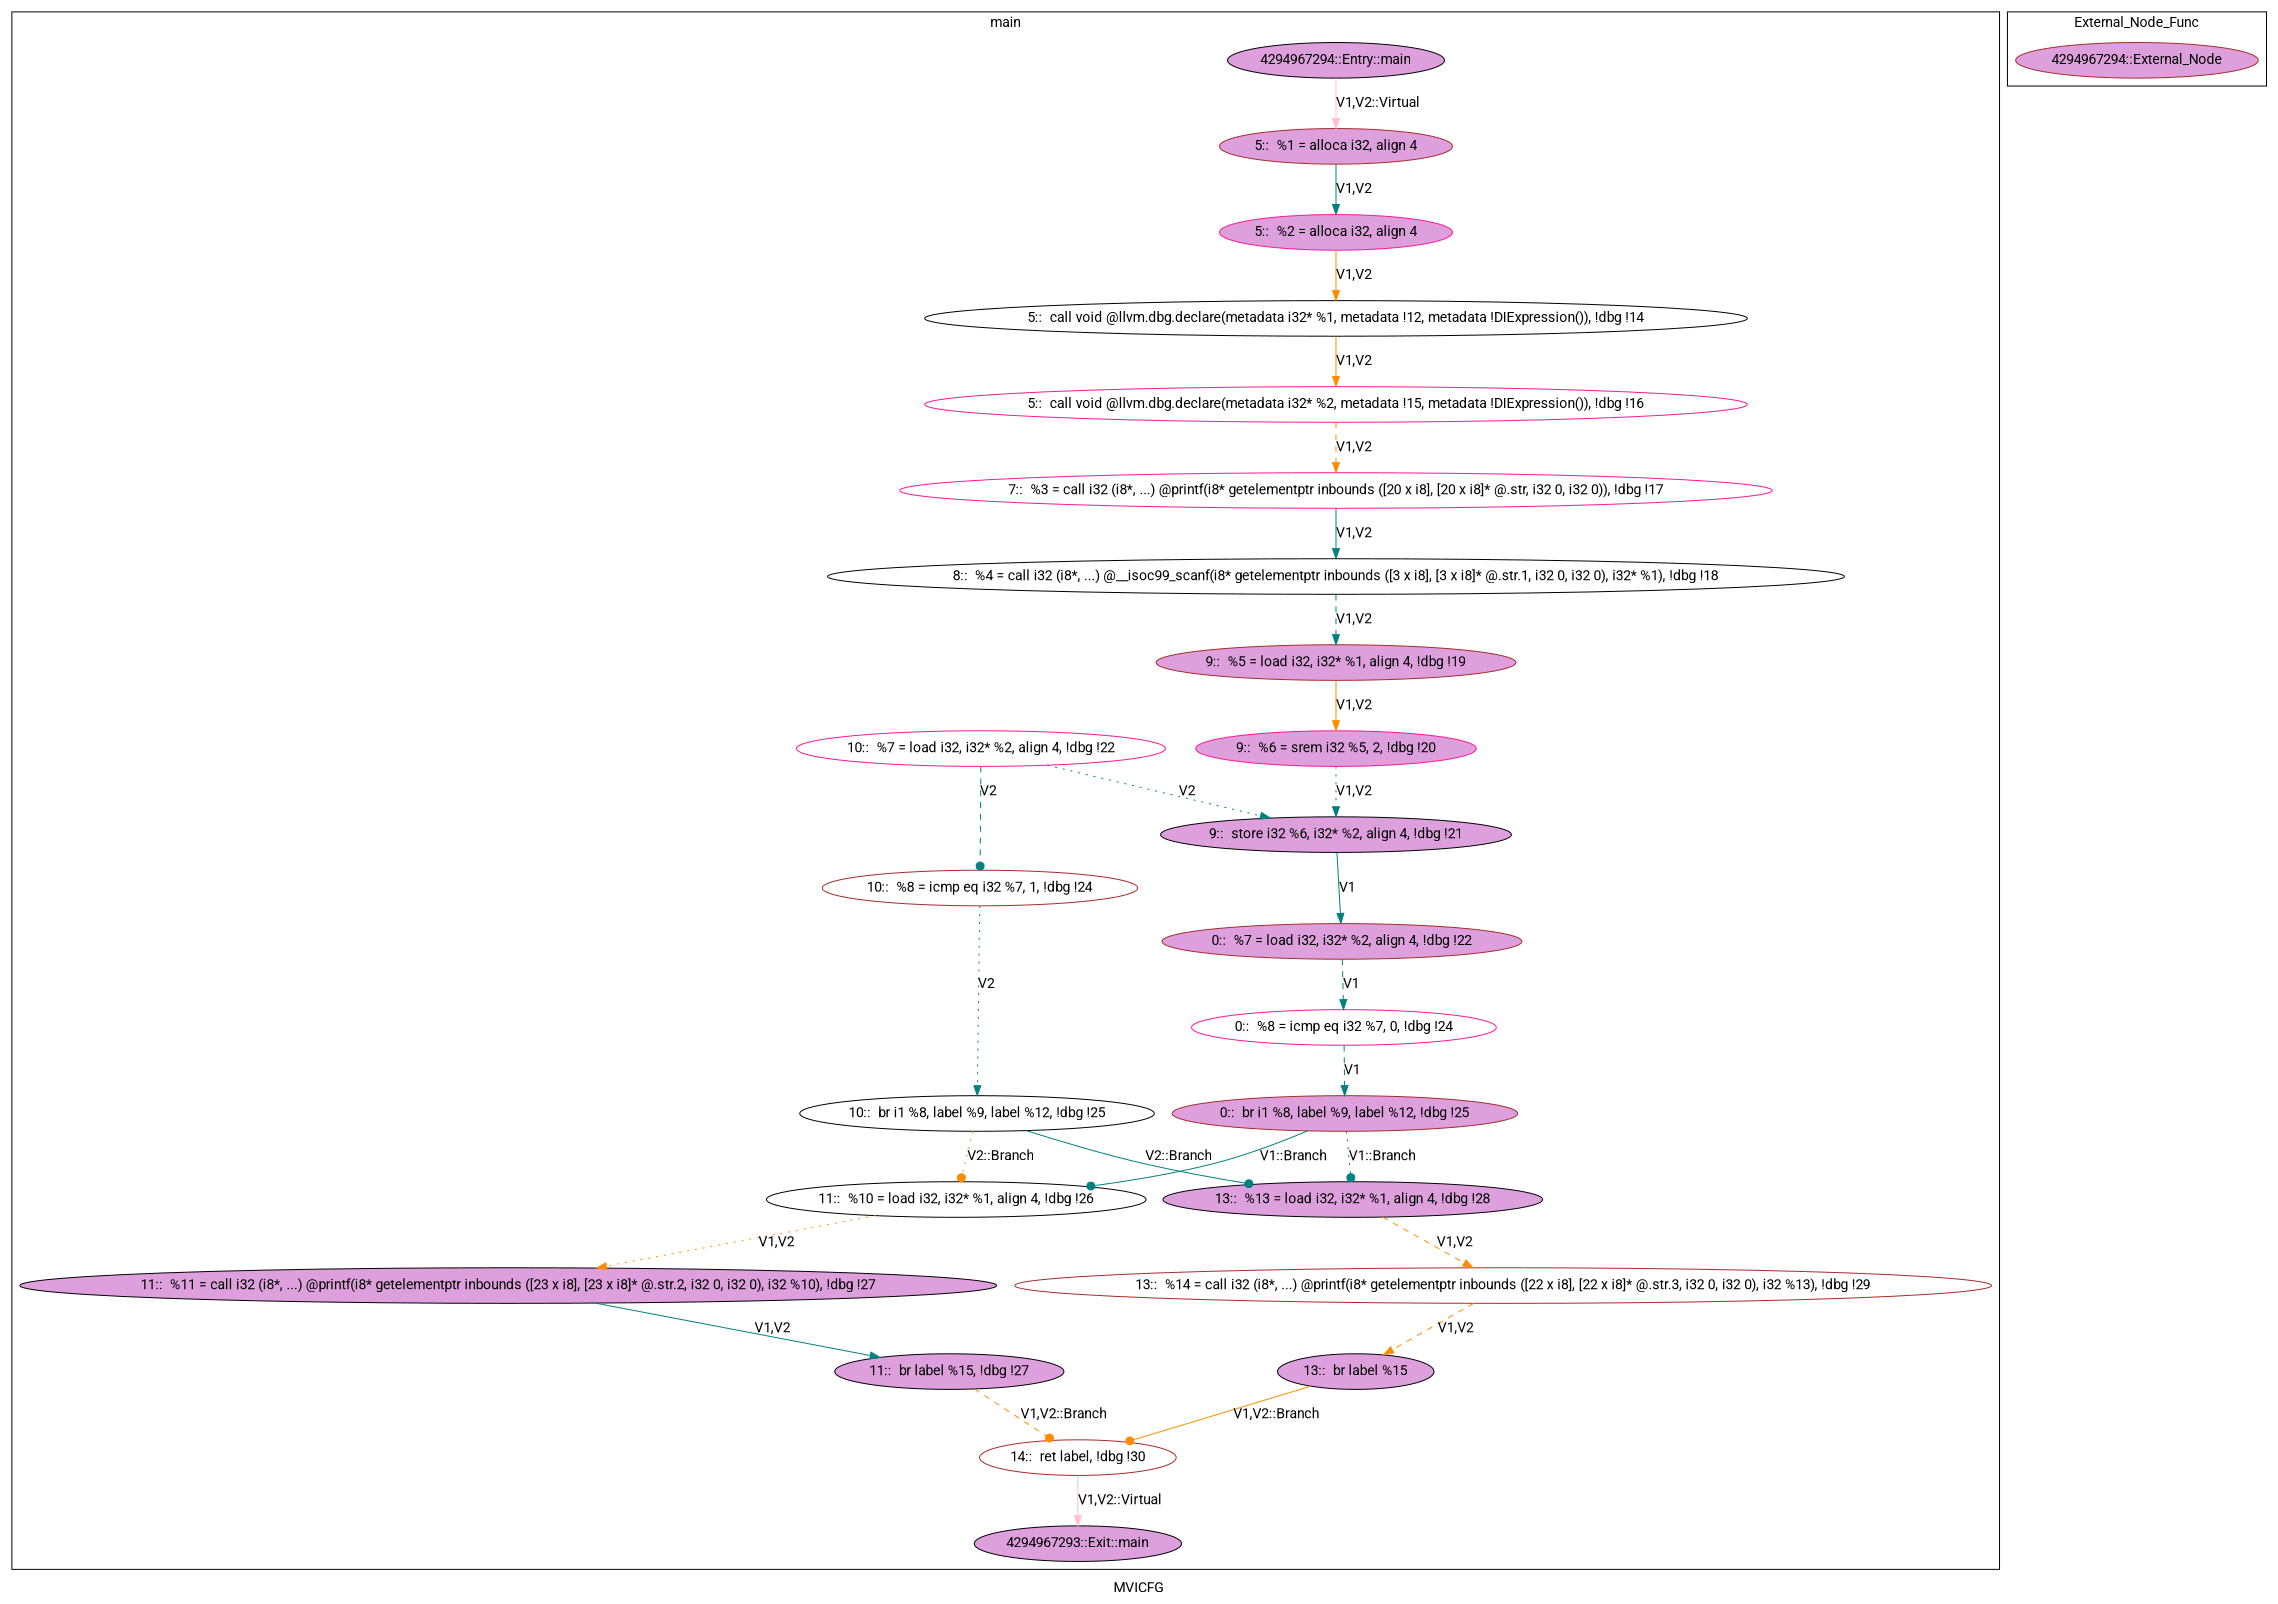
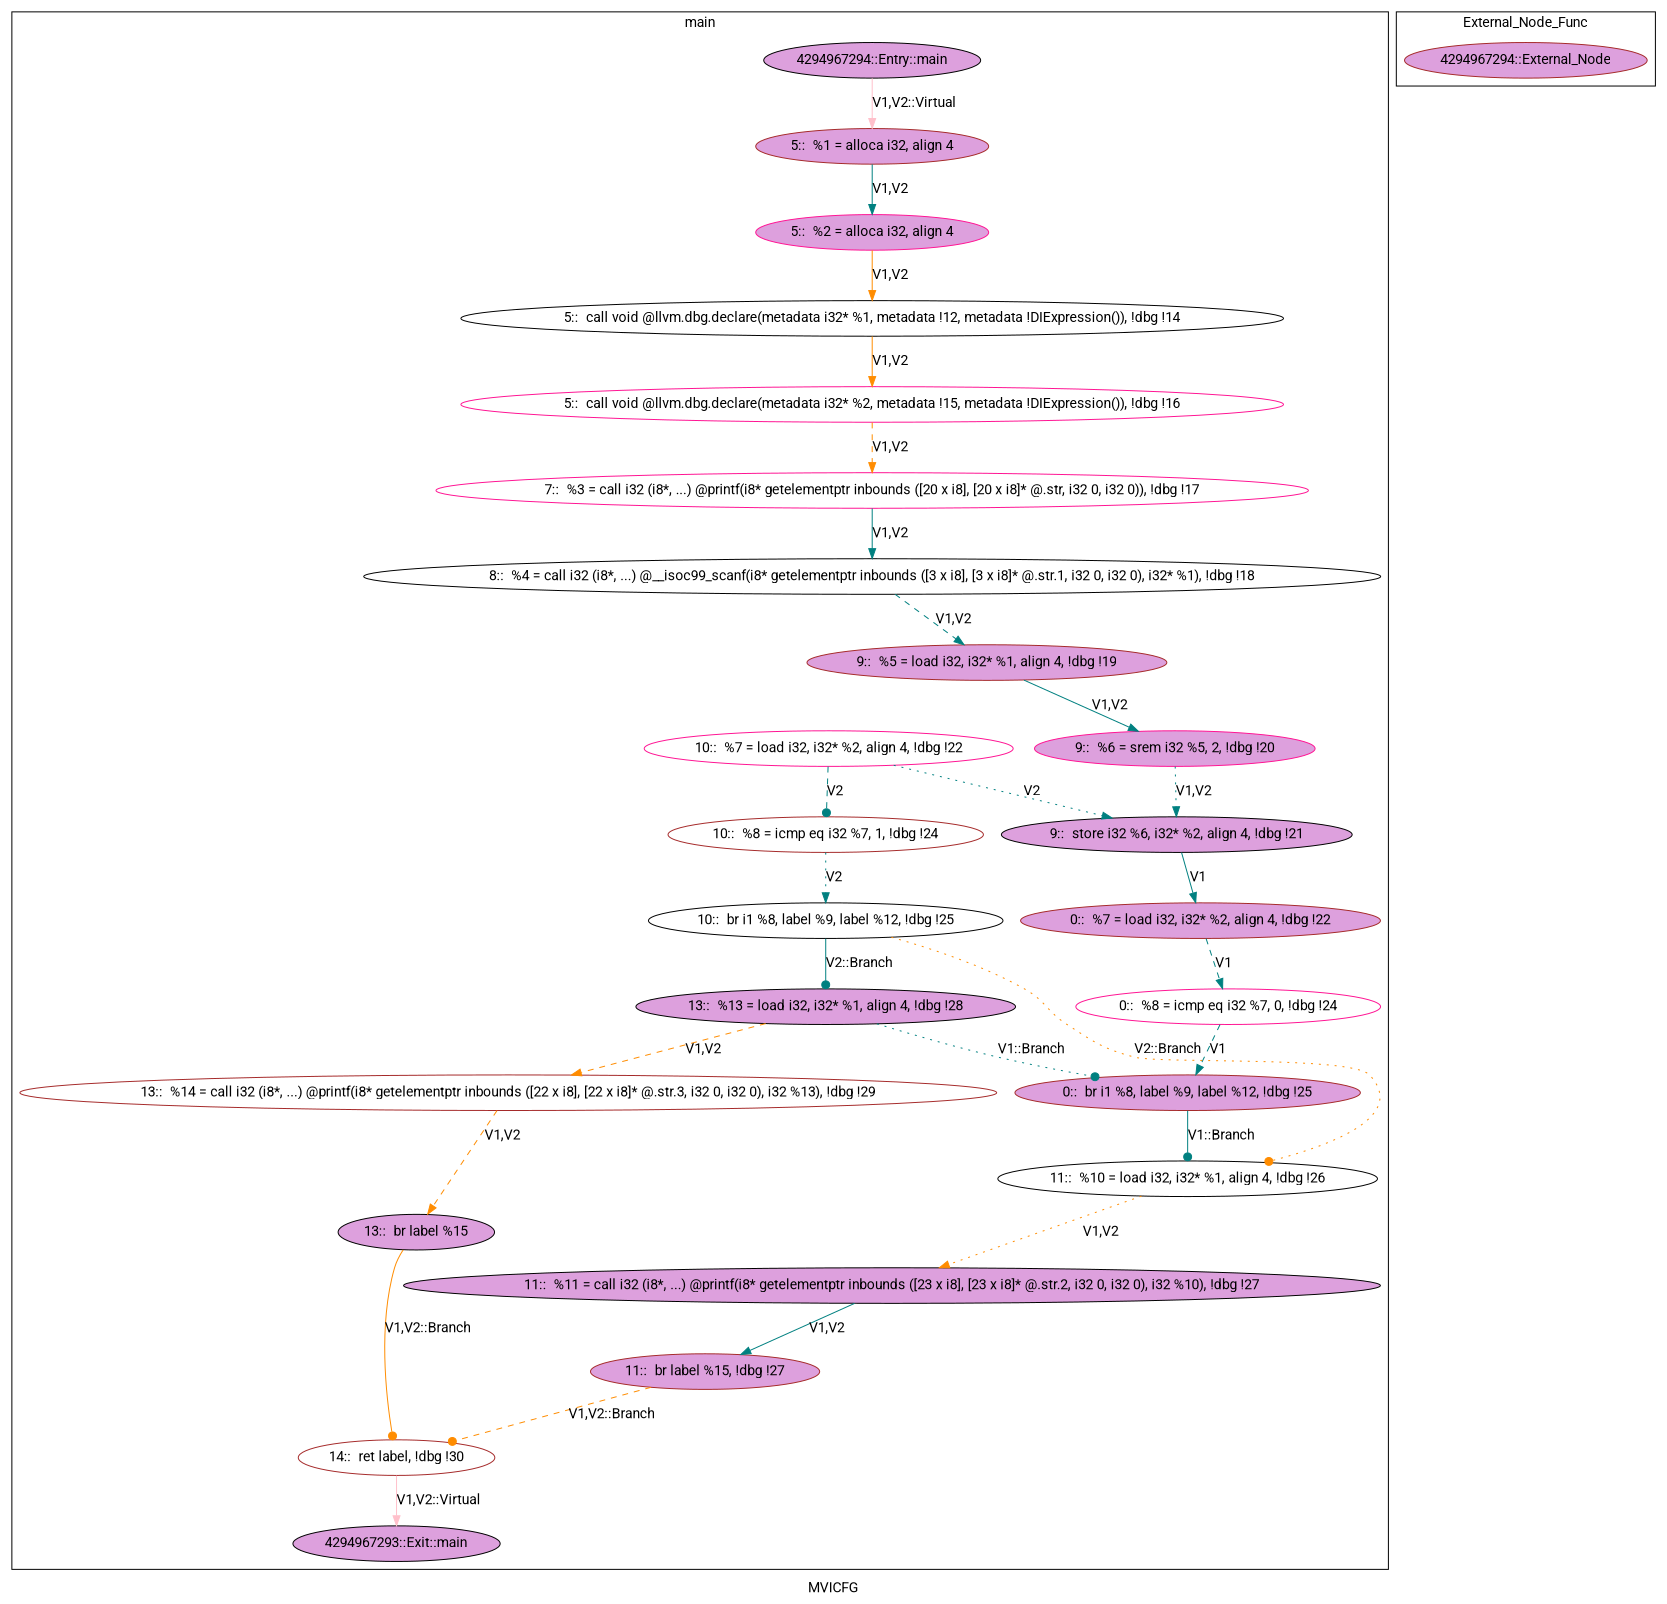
(1336, 701) -> (1077, 704)
(1348, 1153) -> (983, 1054)
(949, 1372) -> (705, 1372)
